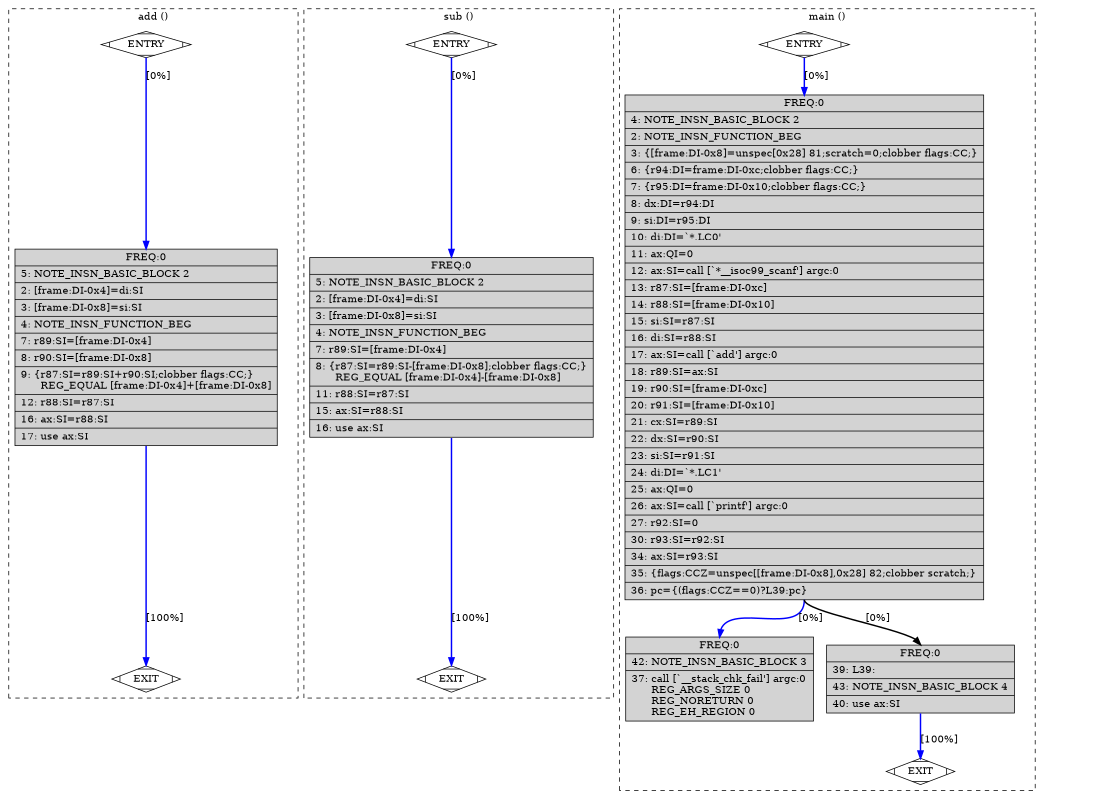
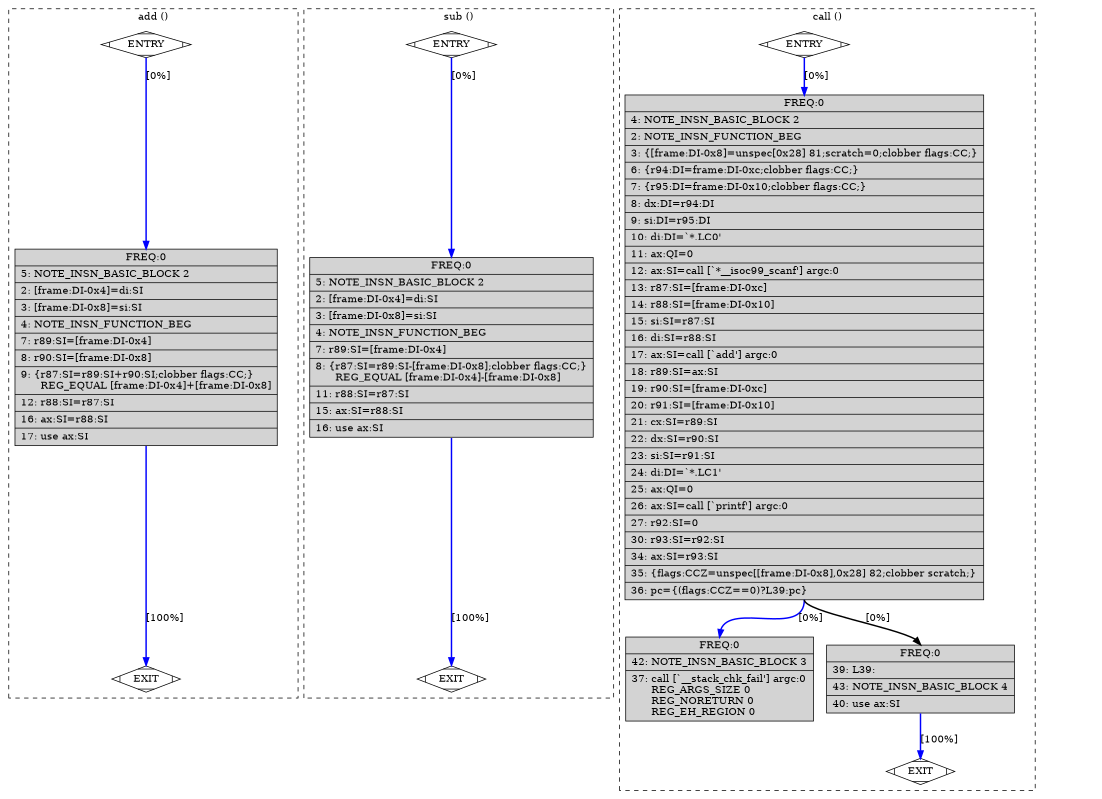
(827, 17) -> (827, 17)
